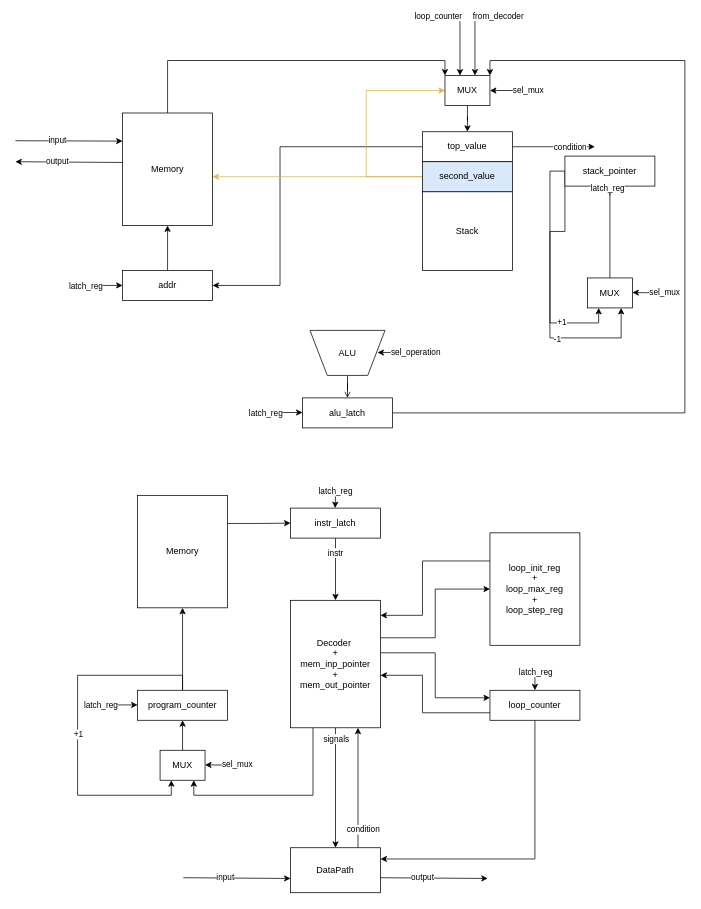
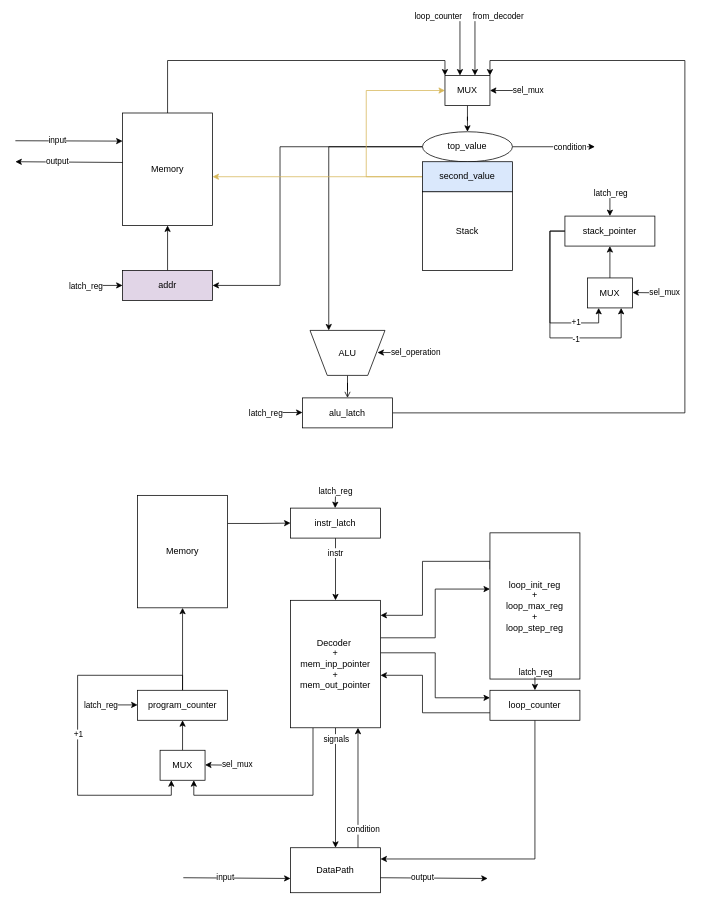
(468, 147) -> (468, 147)
(610, 171) -> (610, 231)
none -> (329, 236)
(168, 285) -> (168, 285)
(535, 589) -> (535, 606)
